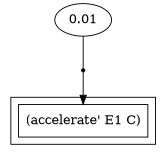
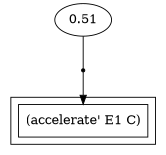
(83, 20) -> (83, 20)
